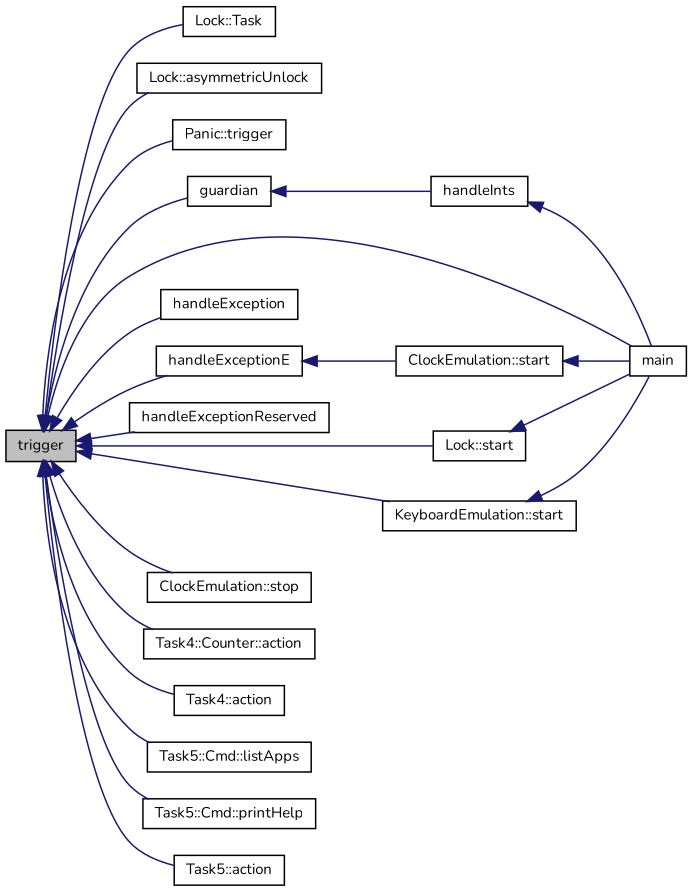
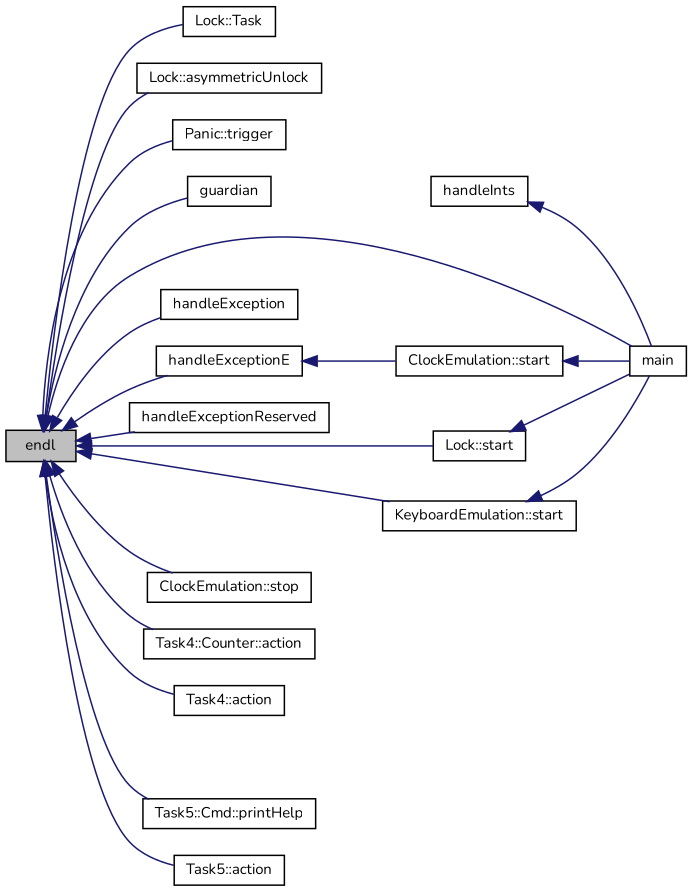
(359, 191) -> none
(41, 446) -> (41, 446)
(229, 757) -> none
